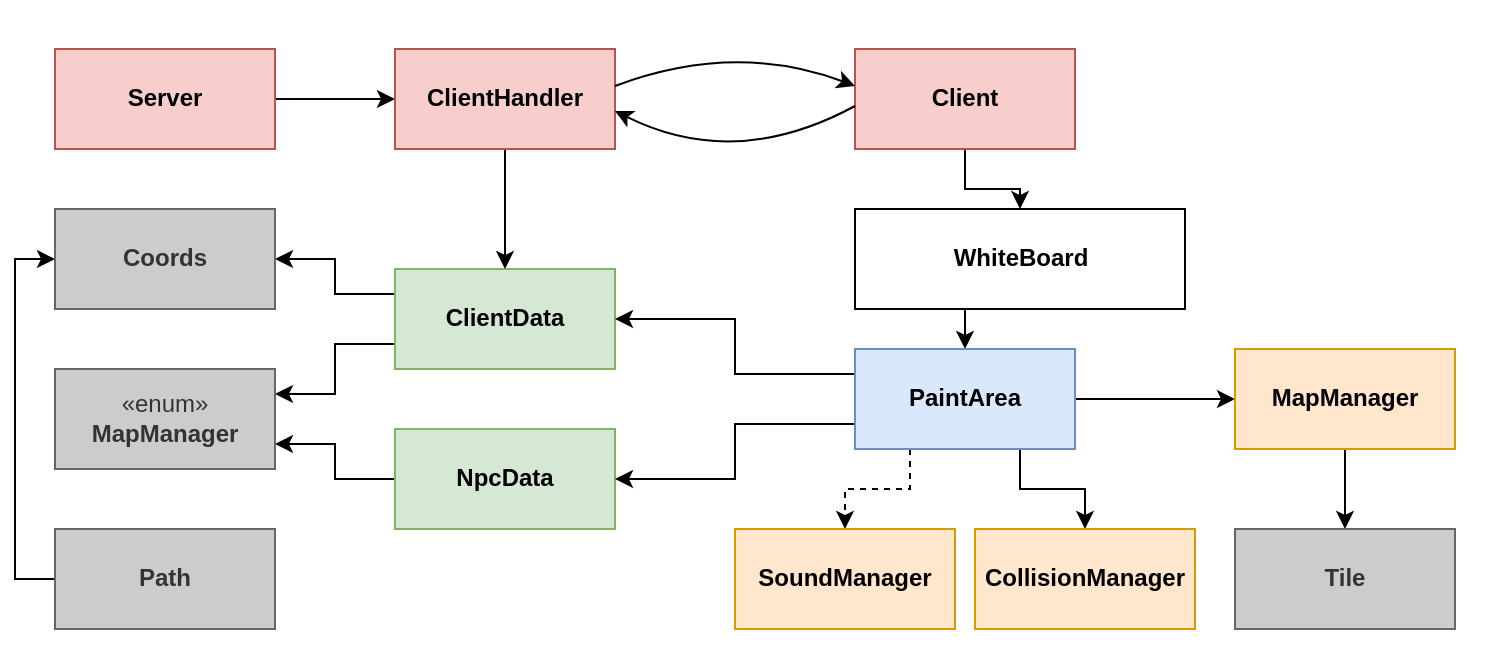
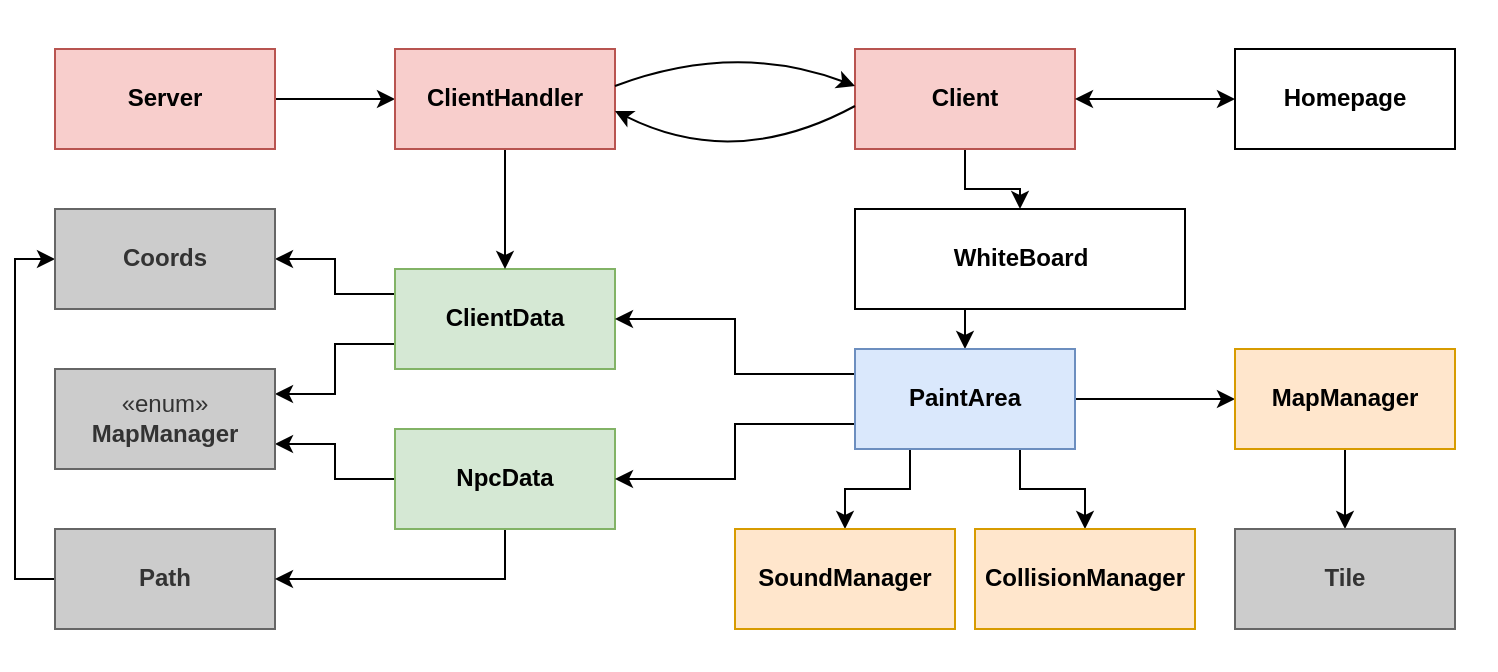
none -> (1155, 99)
none -> (1345, 99)
(882, 489) -> (882, 489)
none -> (422, 579)
